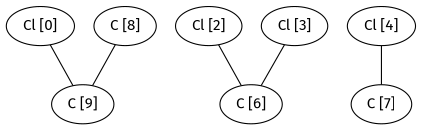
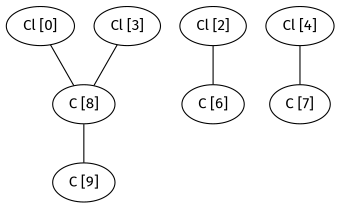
(62, 65) -> (62, 65)
(273, 65) -> (106, 65)
